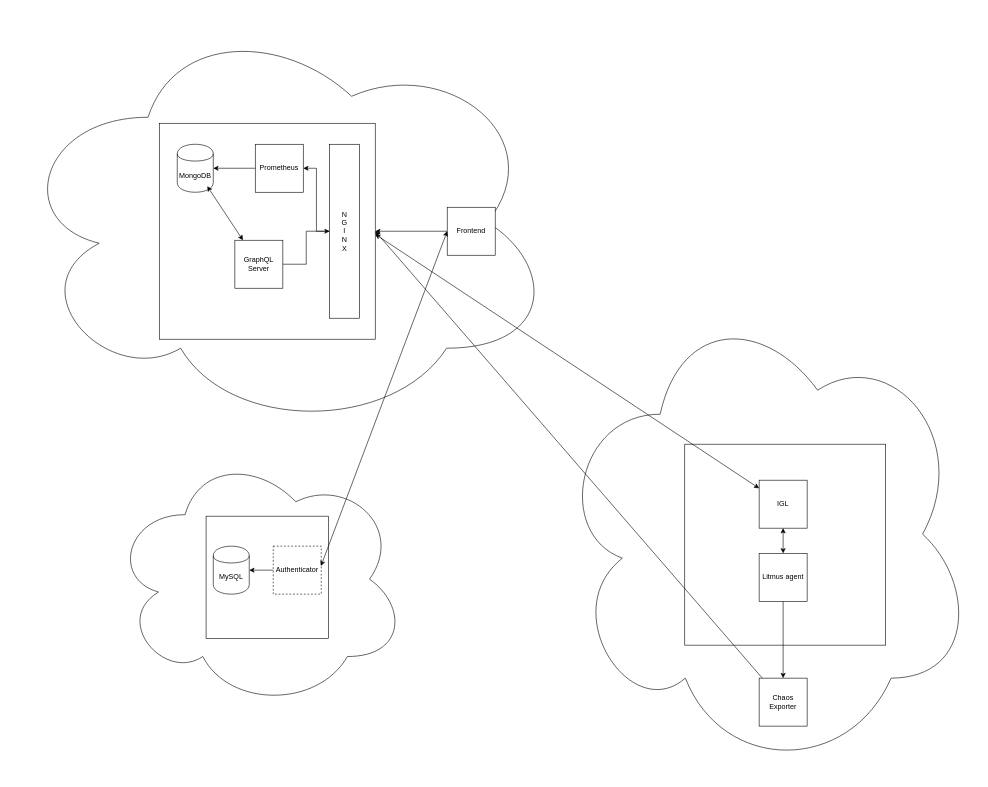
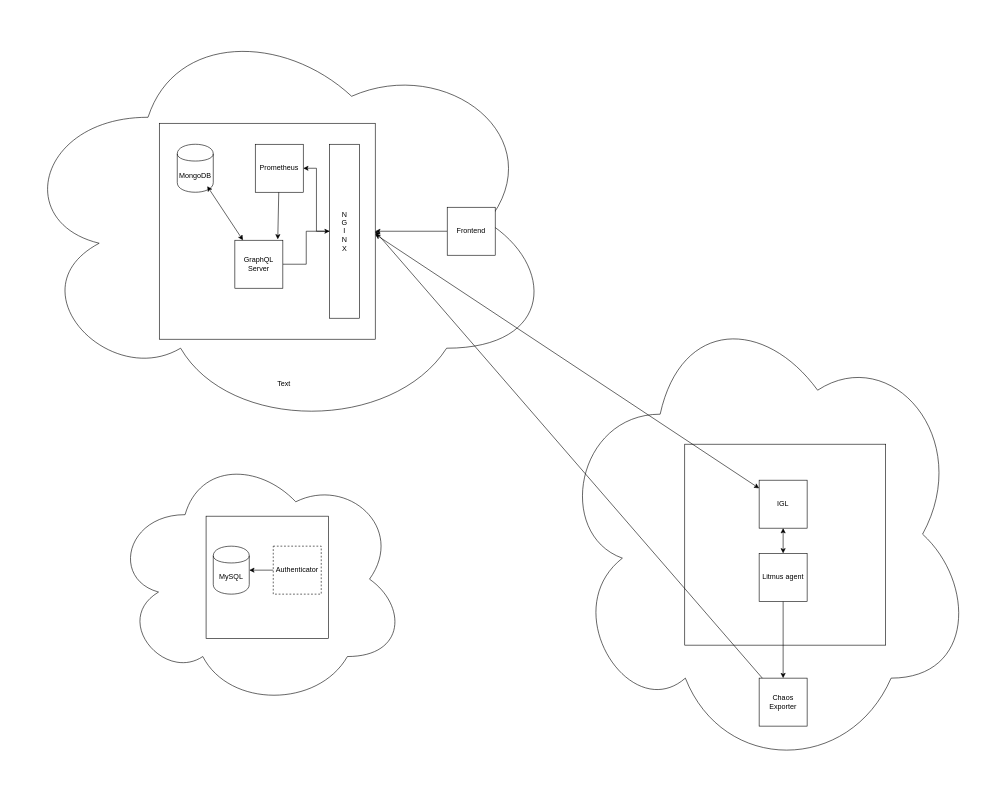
(218, 168) -> (279, 203)
none -> (284, 384)
(384, 399) -> none
